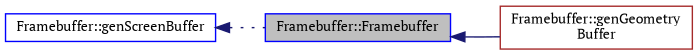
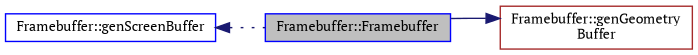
(483, 37) -> (468, 18)
